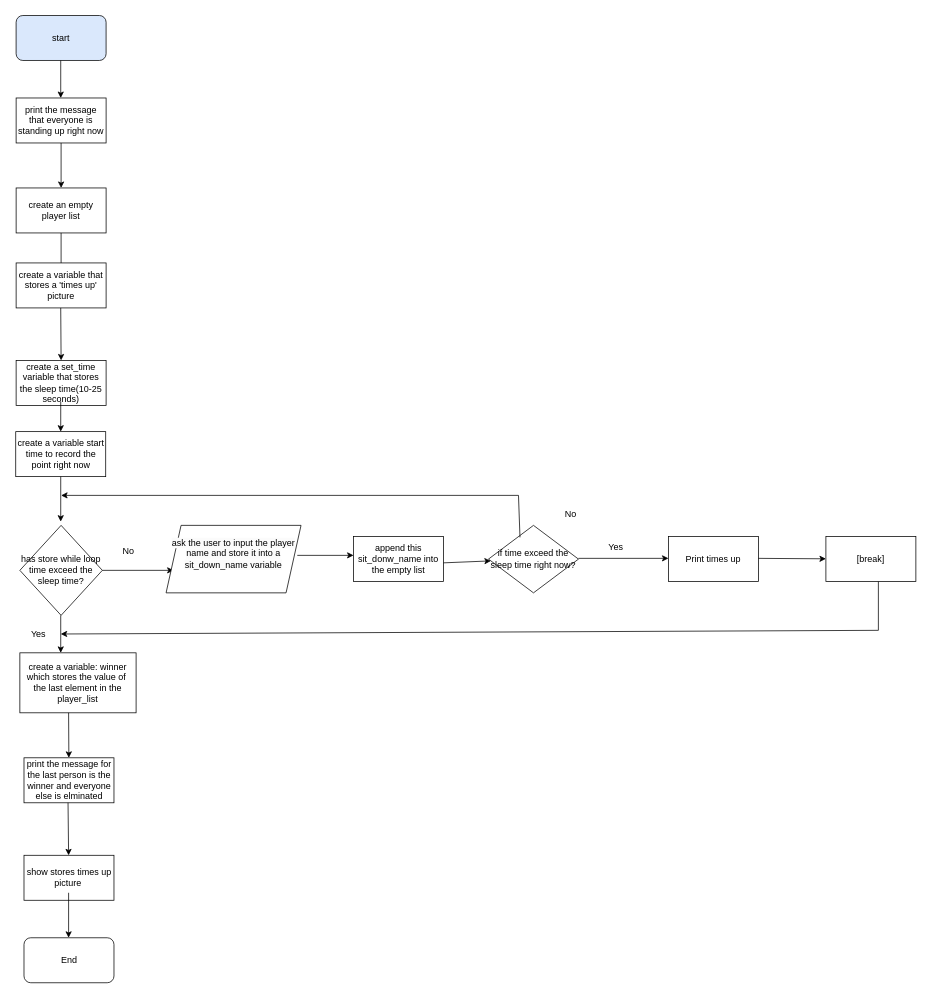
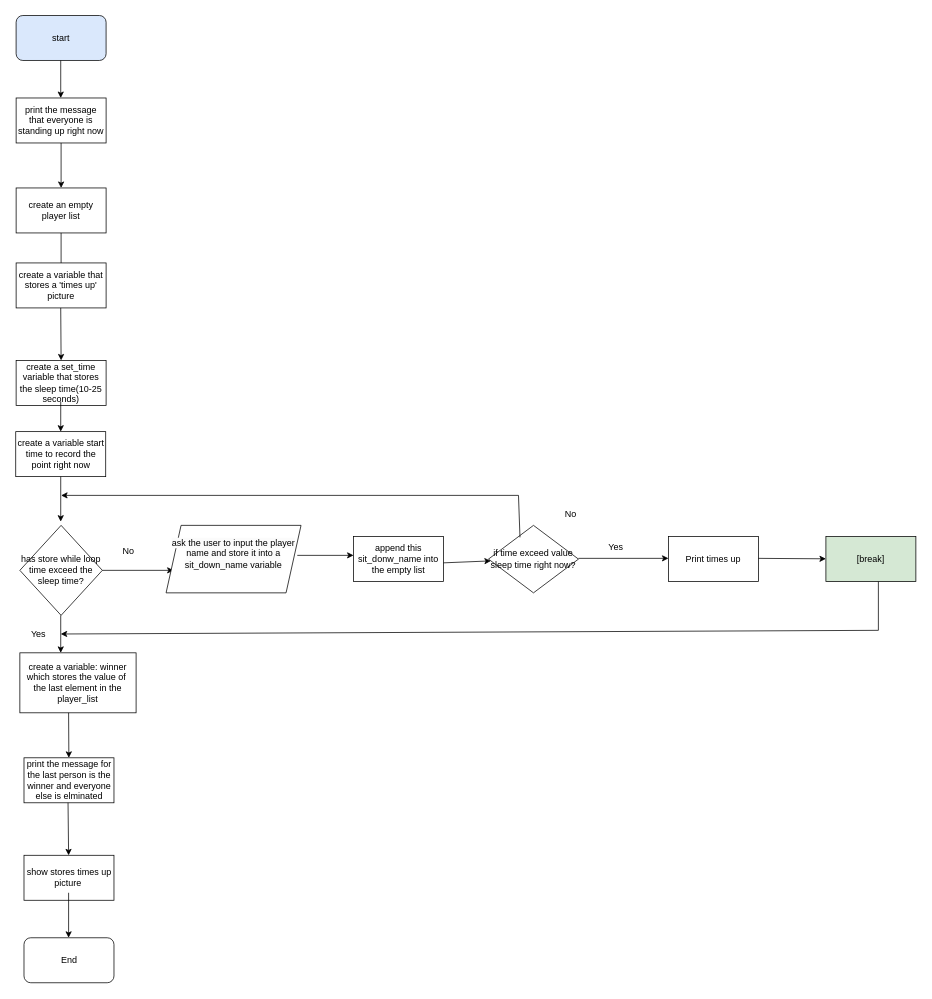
(534, 559) -> (534, 559)
(871, 559) -> (871, 559)
